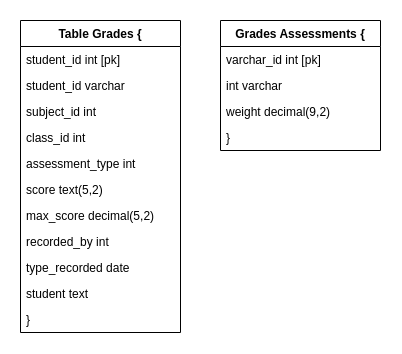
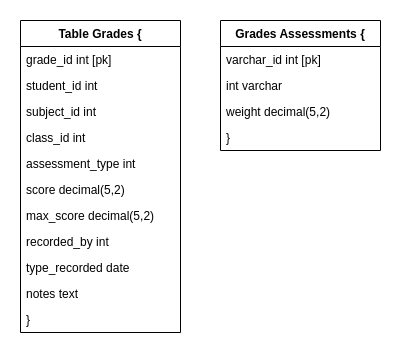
(84, 60) -> (77, 60)
(83, 86) -> (68, 86)
(282, 112) -> (282, 112)
(73, 190) -> (80, 190)
(65, 294) -> (58, 294)
